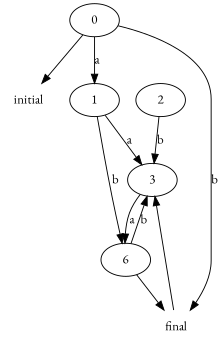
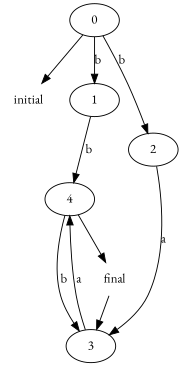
(97, 60) -> (98, 60)
(121, 136) -> none
(211, 139) -> (126, 79)
(161, 140) -> (163, 239)
(126, 260) -> (70, 199)
